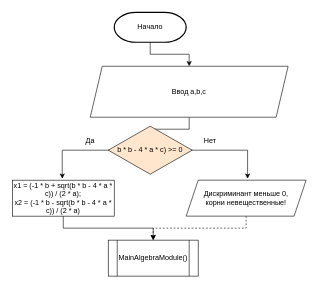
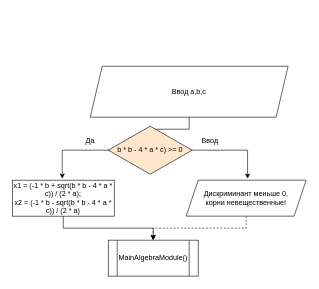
(150, 27) -> none
(189, 56) -> none
(210, 141) -> (210, 141)
